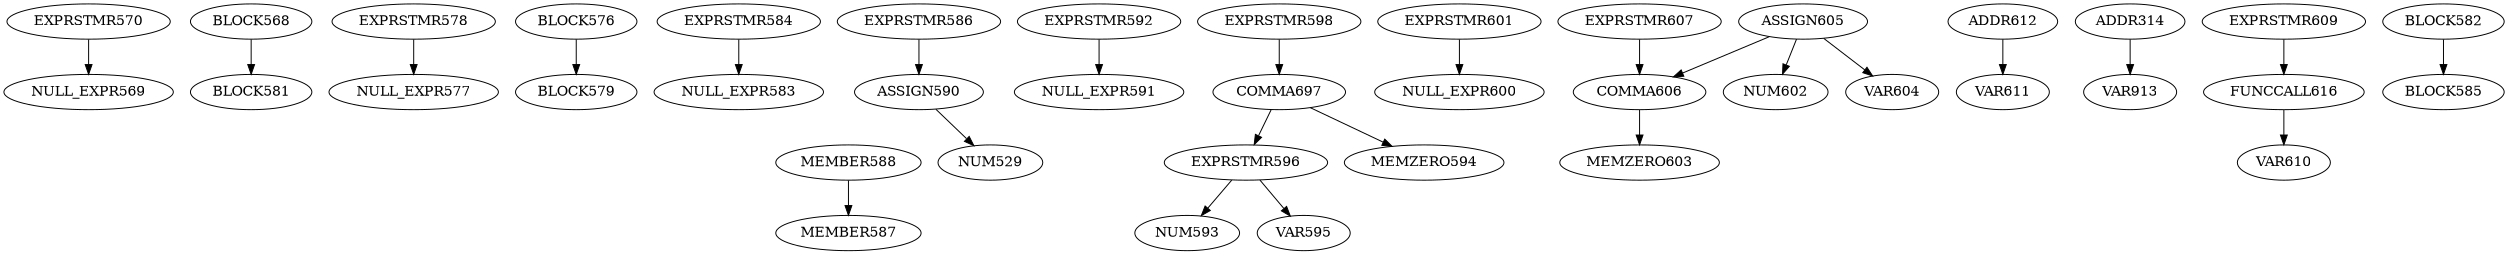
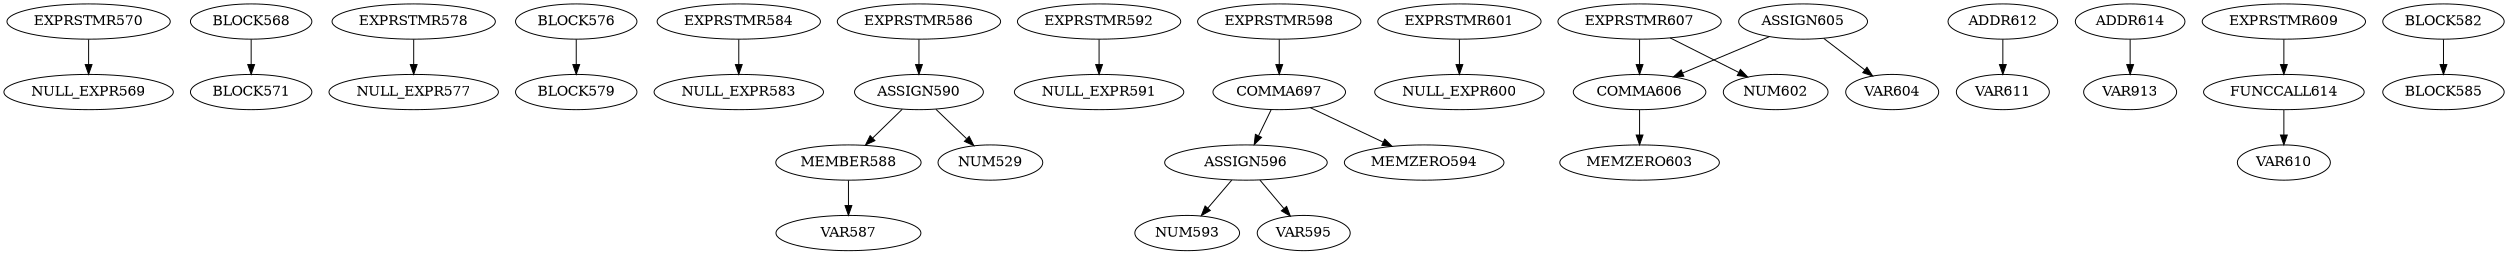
(2130, 22) -> (2130, 22)
(1791, 52) -> (1704, 55)
(251, 92) -> (251, 92)
(2284, 92) -> (2284, 92)
none -> (887, 124)
(1246, 163) -> (1246, 163)
(848, 233) -> (848, 233)
